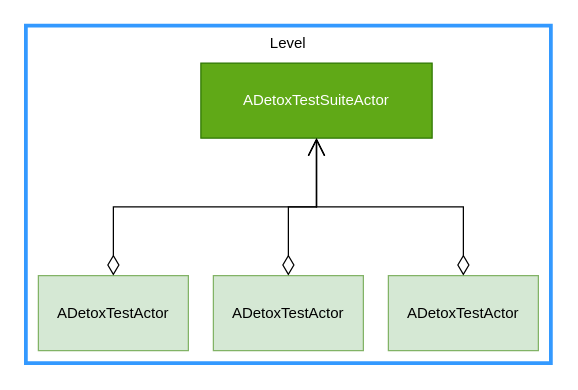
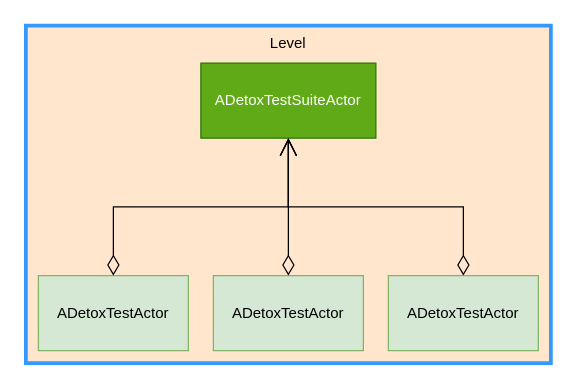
(316, 101) -> (288, 101)
(288, 194) -> (288, 194)
